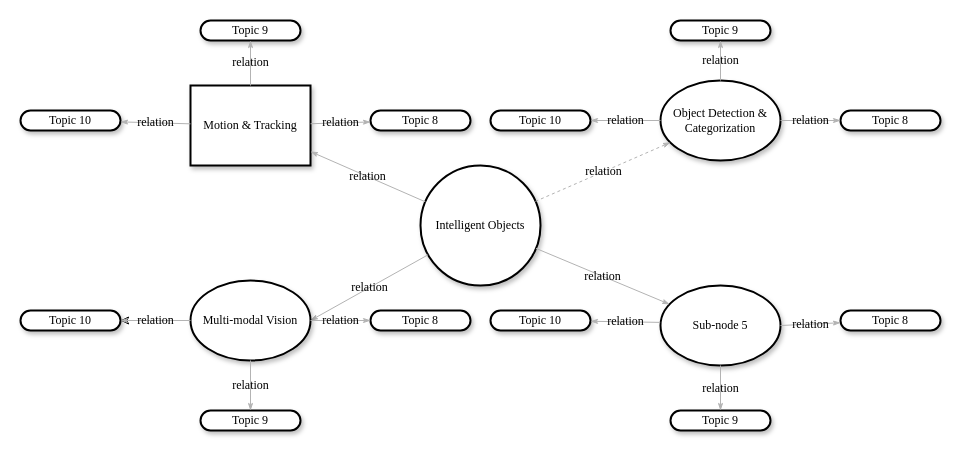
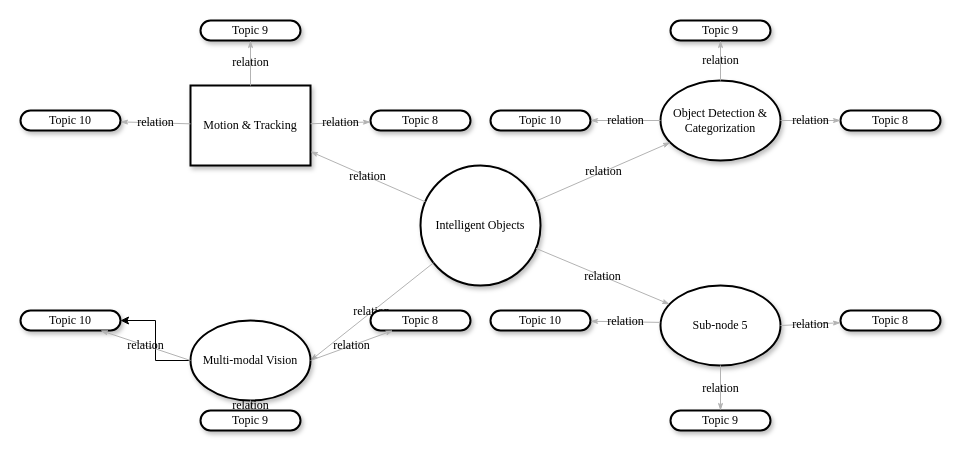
(600, 173) -> (600, 173)
(251, 321) -> (251, 361)
